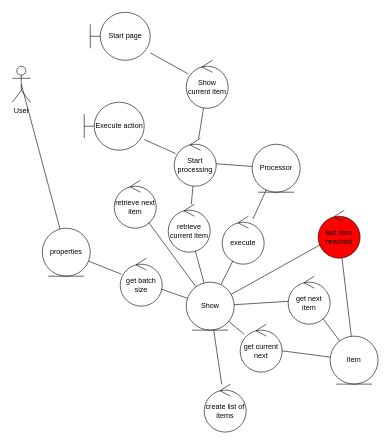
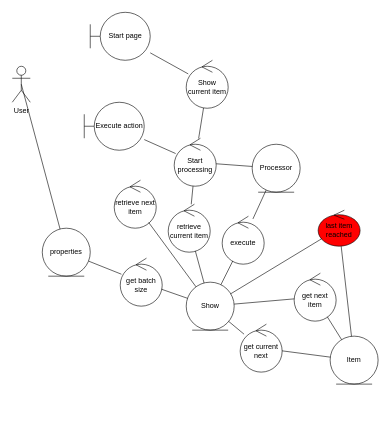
(339, 234) -> (339, 228)
(309, 300) -> (315, 297)
(218, 359) -> none
(225, 408) -> none
